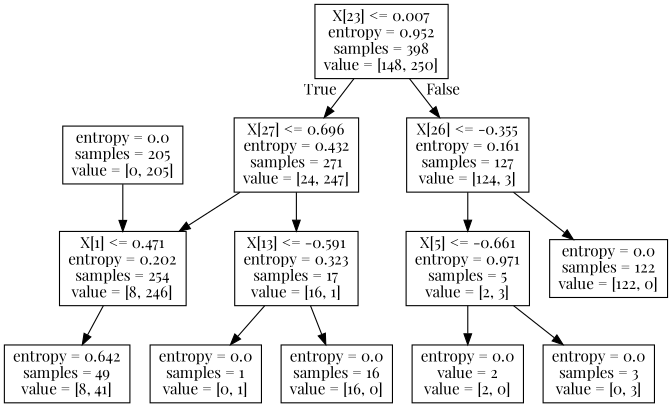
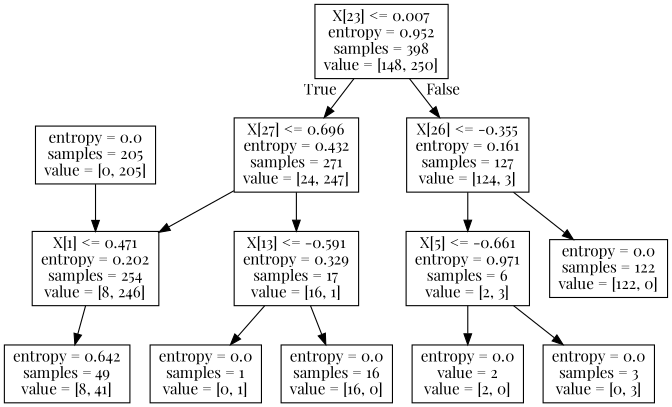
(296, 269) -> (296, 269)
(468, 269) -> (468, 269)
